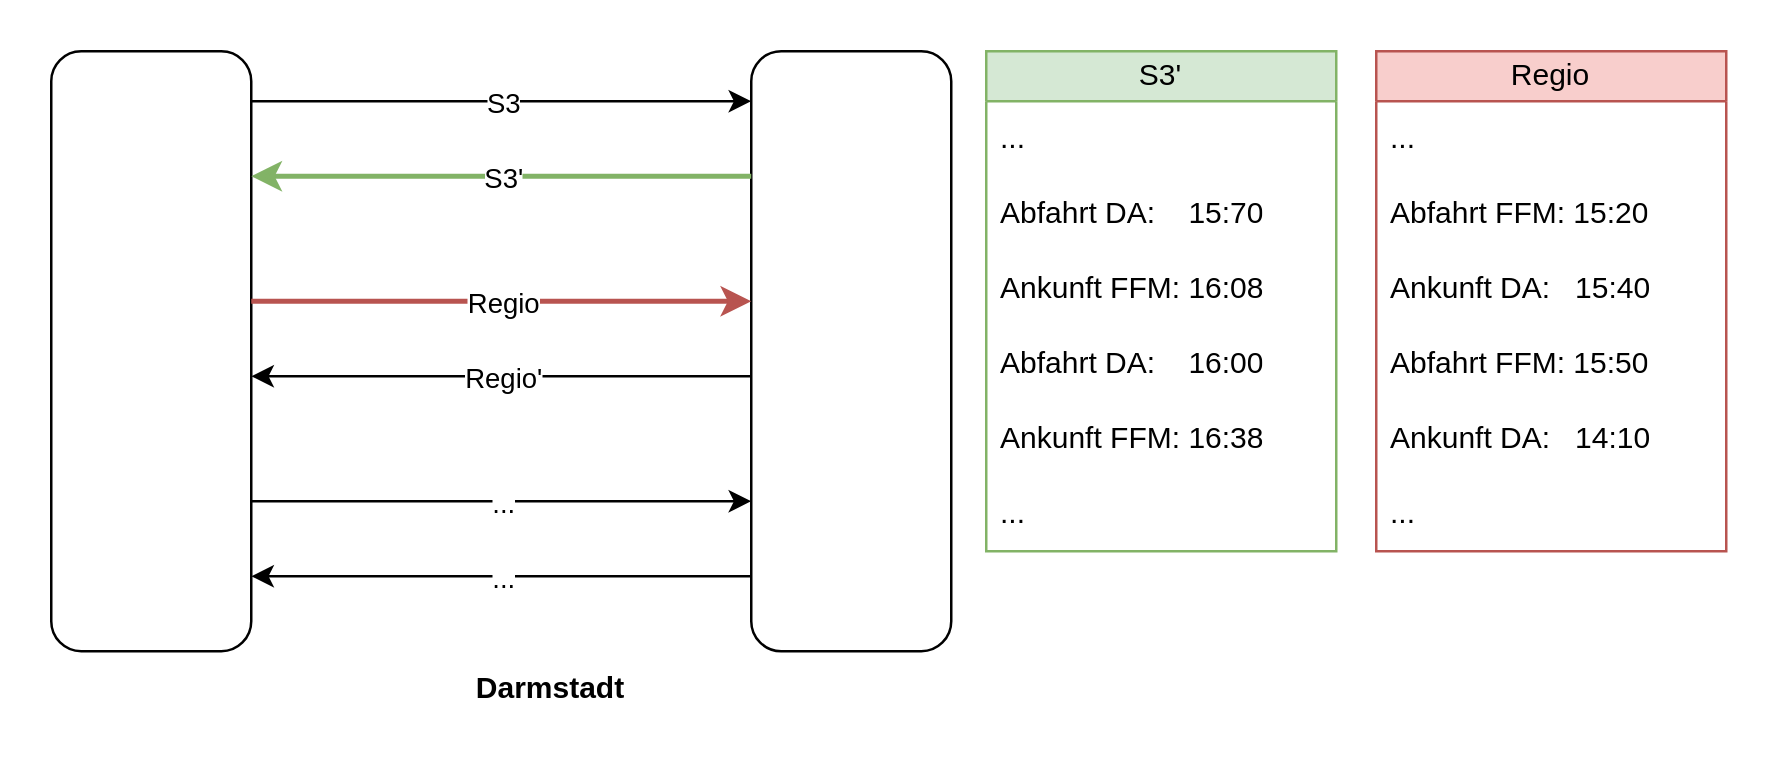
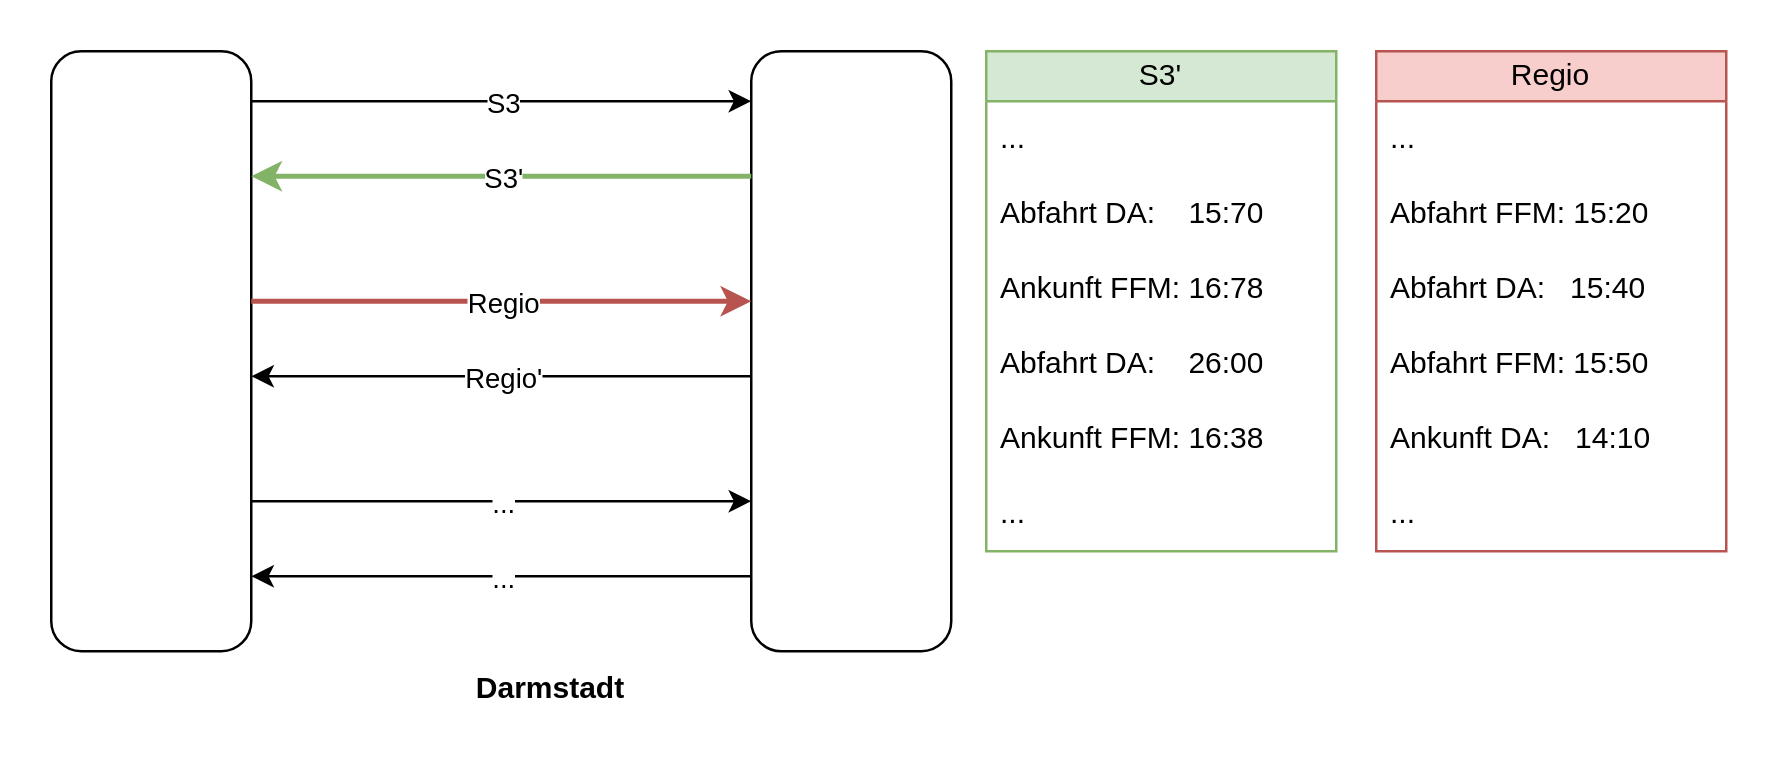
(1137, 289) -> (1137, 289)
(1535, 289) -> (1535, 289)
(1150, 364) -> (1150, 364)
